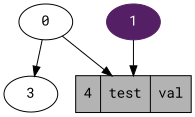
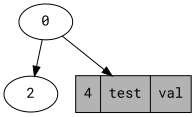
(133, 22) -> none
(31, 94) -> (31, 94)
